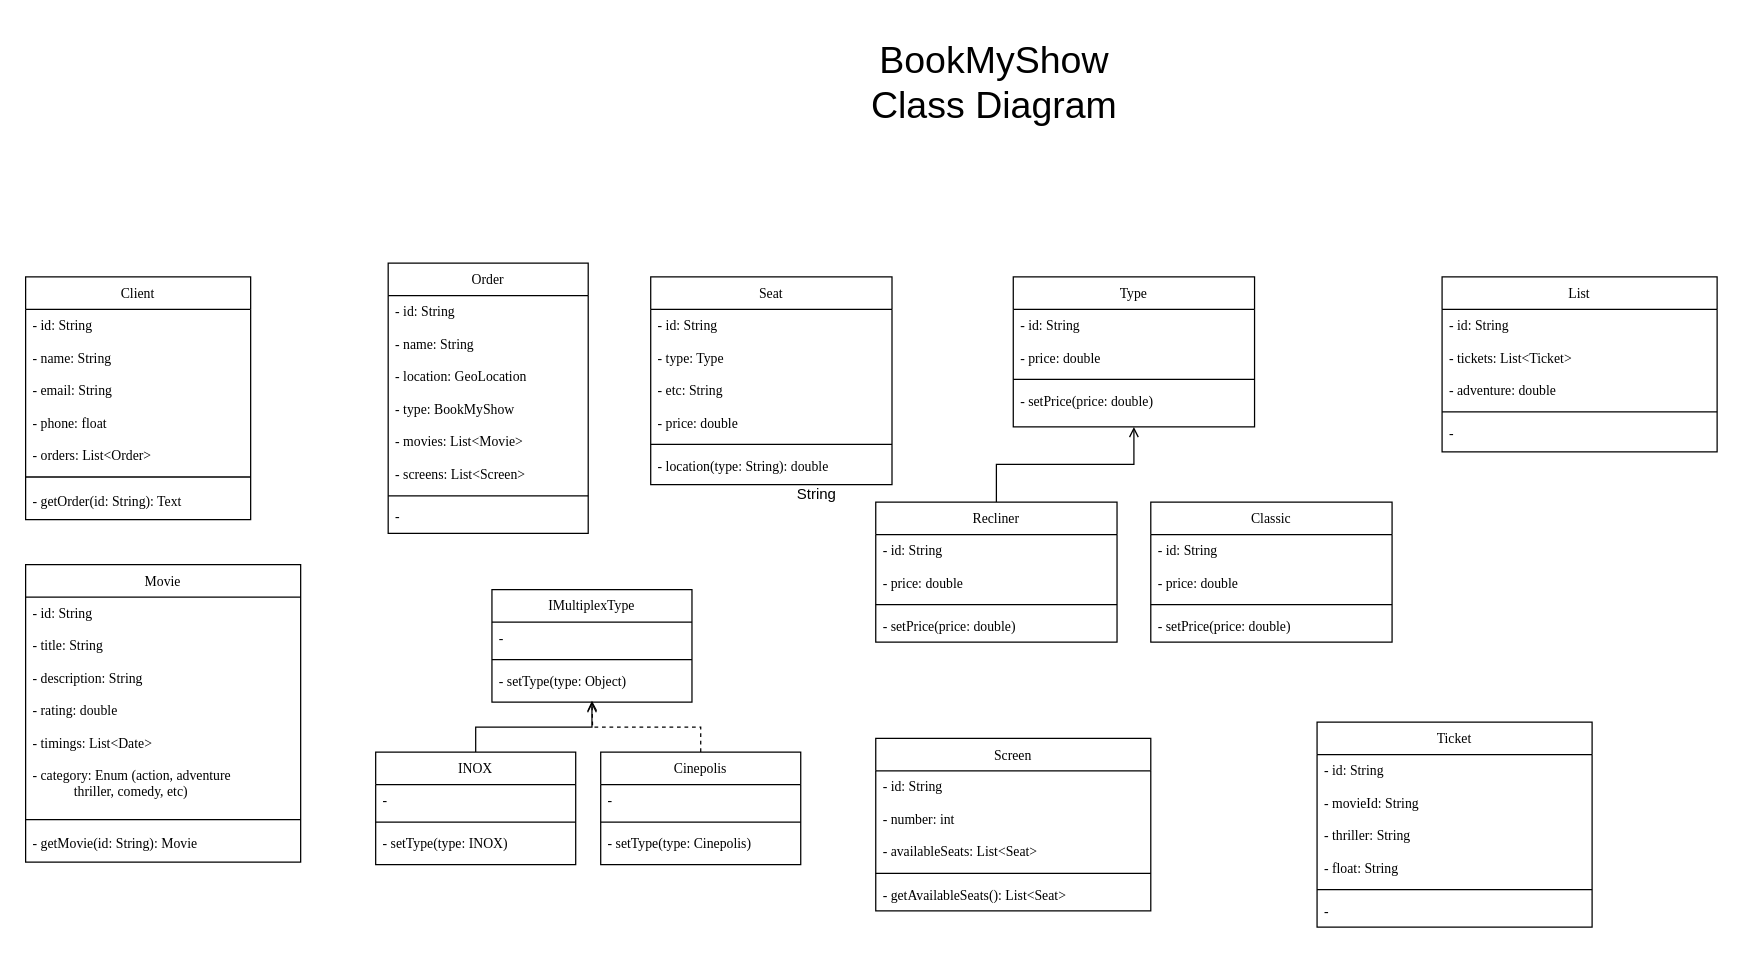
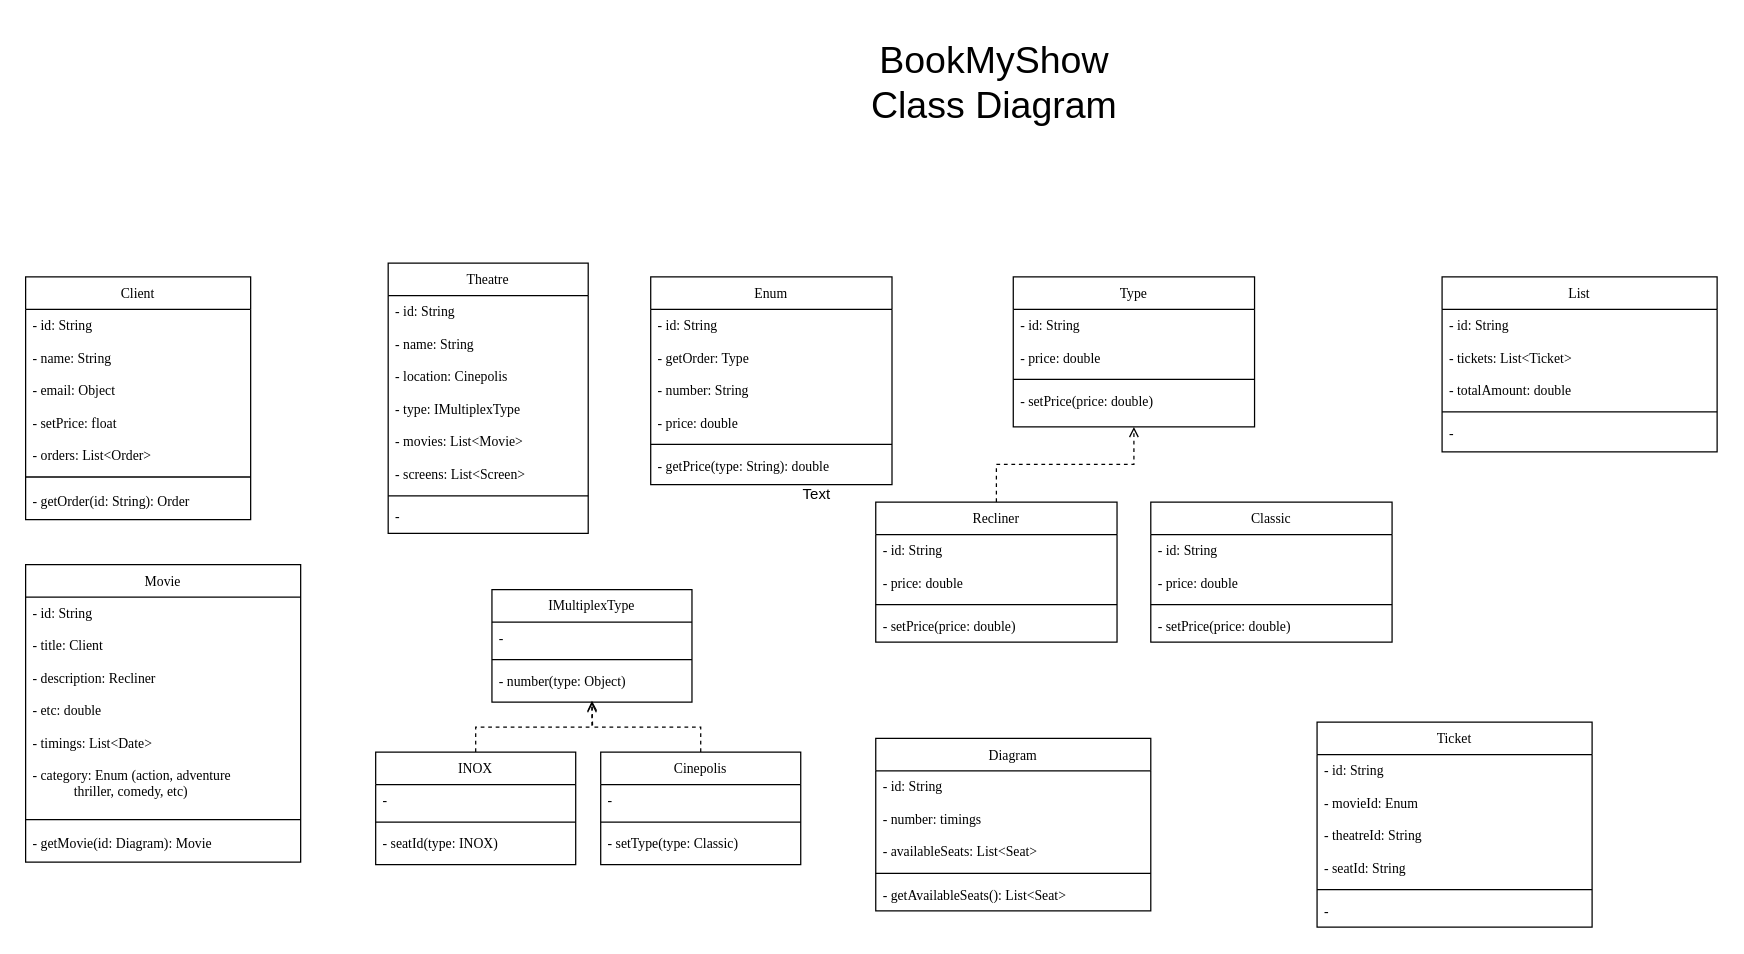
(488, 279) -> (488, 279)
(771, 294) -> (771, 294)
(698, 358) -> (714, 358)
(473, 377) -> (462, 377)
(80, 390) -> (81, 390)
(700, 390) -> (712, 390)
(1515, 390) -> (1521, 390)
(459, 409) -> (469, 409)
(79, 423) -> (89, 423)
(1064, 464) -> (1064, 464)
(765, 466) -> (766, 466)
(817, 494) -> (817, 494)
(128, 501) -> (132, 501)
(80, 645) -> (78, 645)
(103, 678) -> (109, 678)
(582, 681) -> (578, 681)
(85, 710) -> (75, 710)
(522, 727) -> (522, 727)
(1013, 755) -> (1013, 755)
(1380, 803) -> (1374, 803)
(925, 819) -> (939, 819)
(1381, 835) -> (1390, 835)
(128, 844) -> (132, 844)
(458, 844) -> (454, 844)
(697, 844) -> (691, 844)
(1373, 868) -> (1378, 868)
